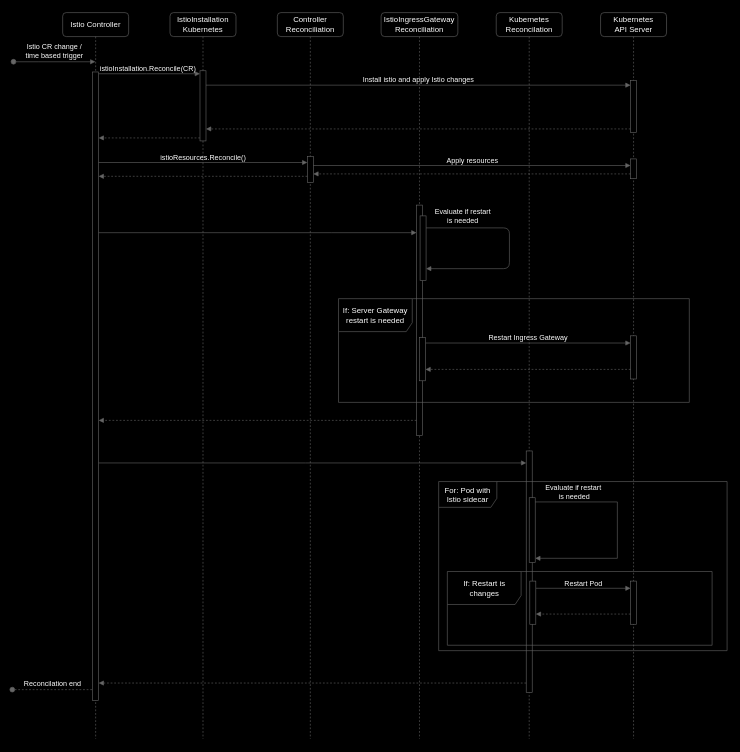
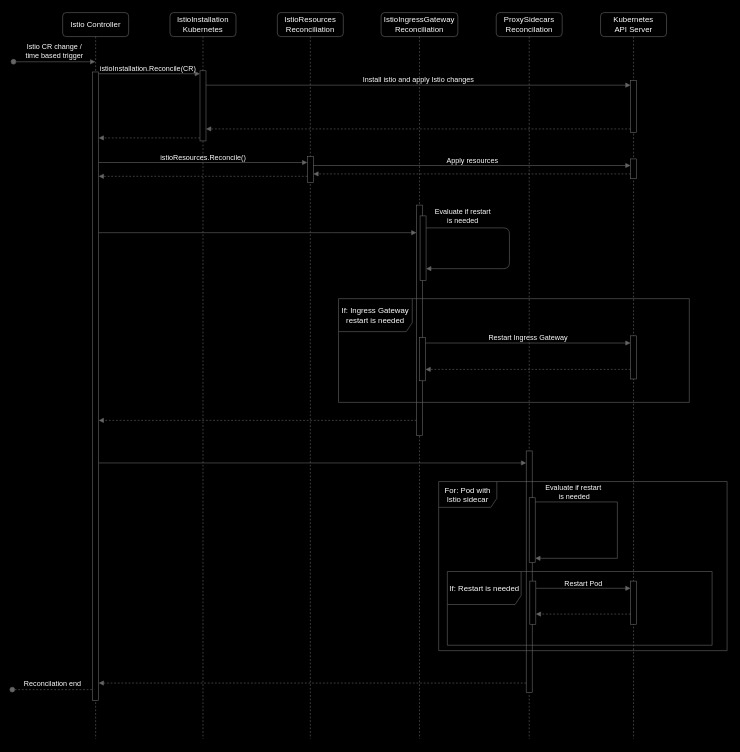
(311, 24) -> (311, 24)
(530, 24) -> (530, 24)
(376, 315) -> (376, 315)
(485, 588) -> (485, 588)
